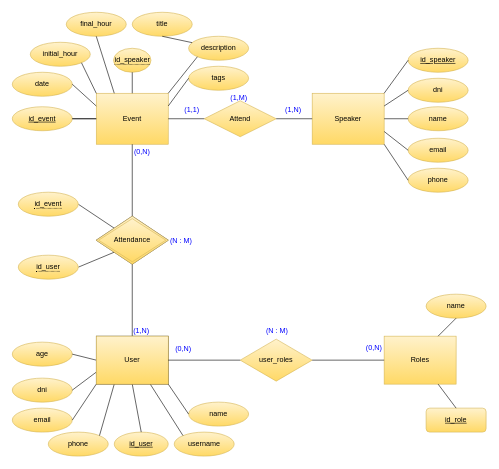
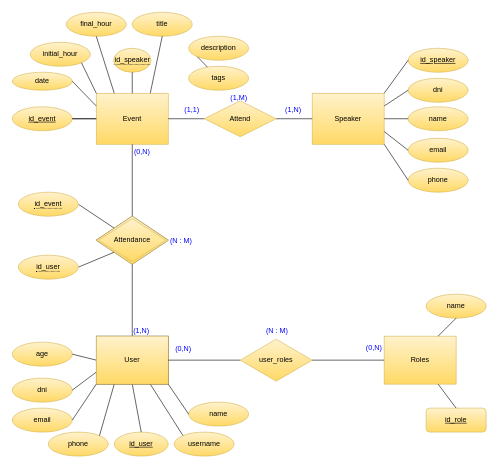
(177, 39) -> (156, 65)
(183, 75) -> (203, 62)
(42, 84) -> (42, 81)
(179, 92) -> none
